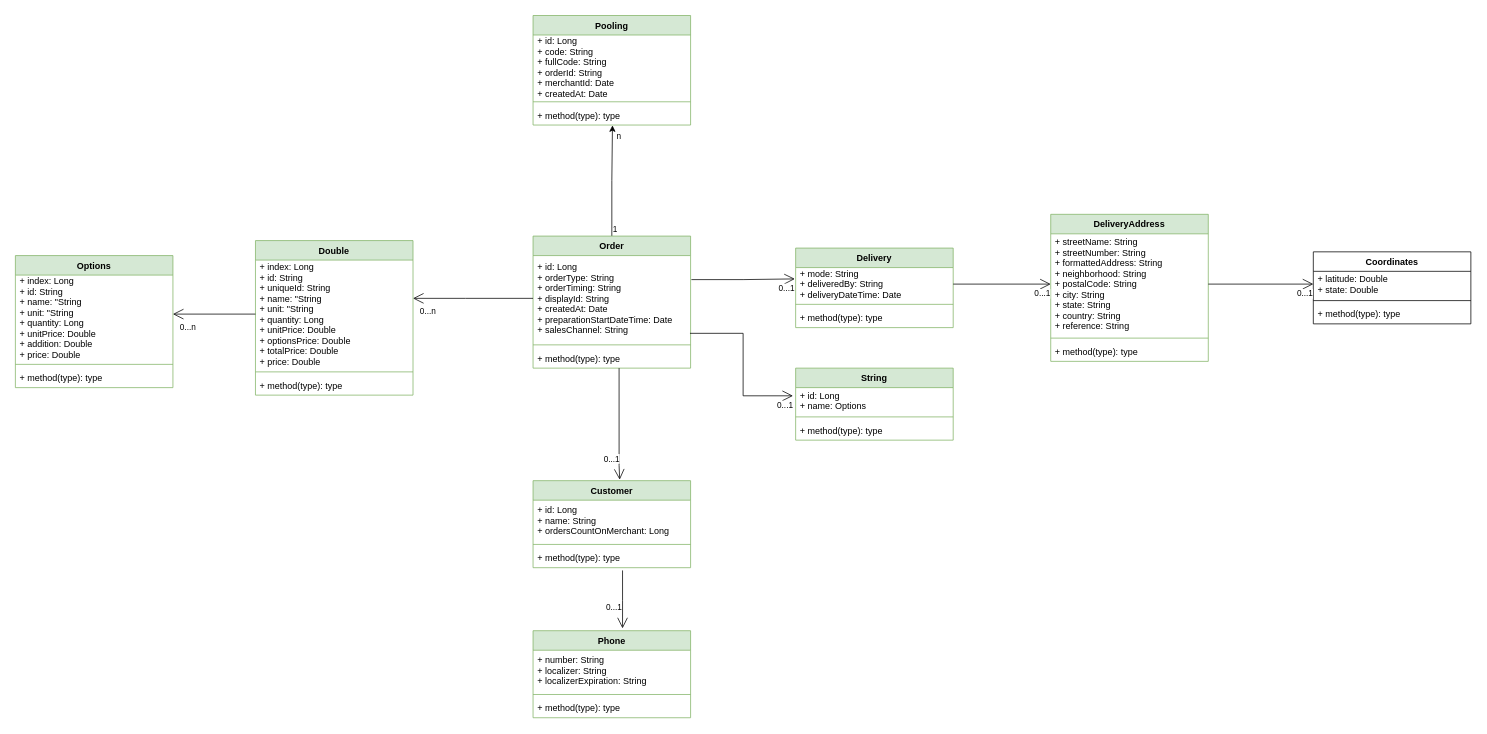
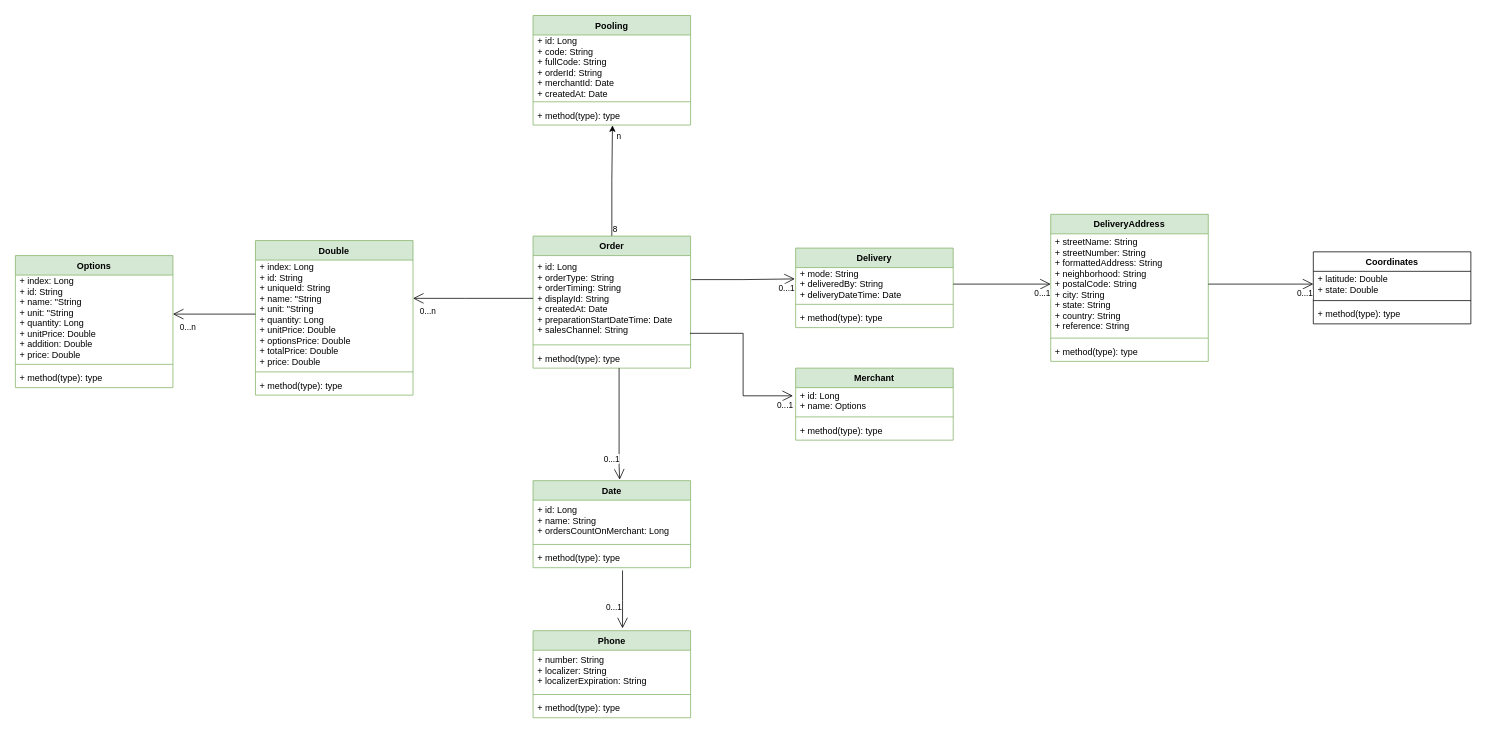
(615, 230) -> (615, 230)
(874, 378) -> (874, 378)
(611, 491) -> (611, 491)
